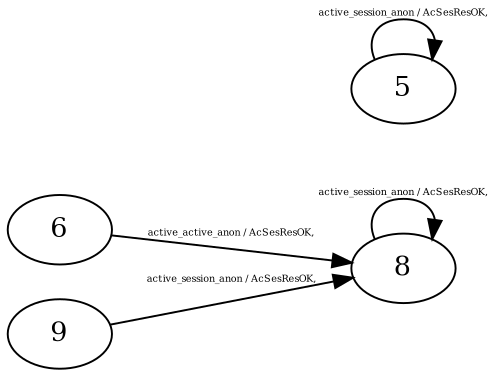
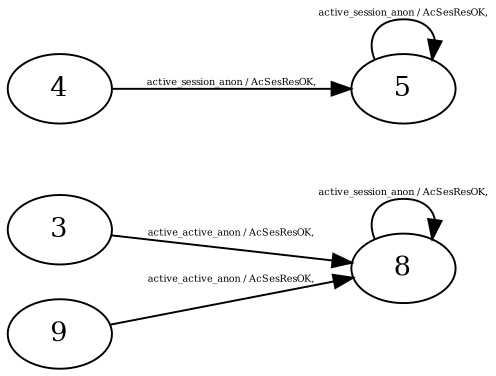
none -> (60, 89)
(60, 230) -> (60, 230)
(232, 280) -> (232, 280)
